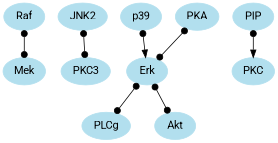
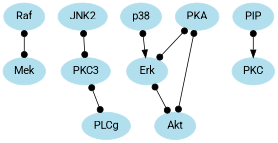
(141, 17) -> (141, 17)
none -> (186, 71)
(127, 98) -> (96, 99)
